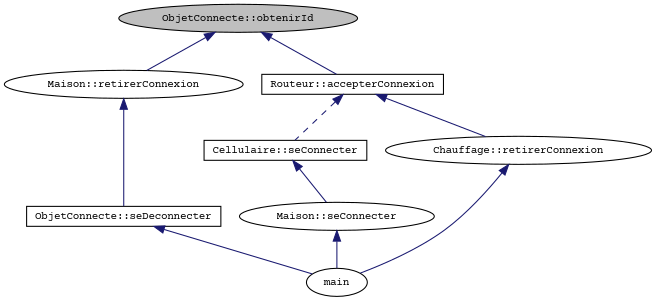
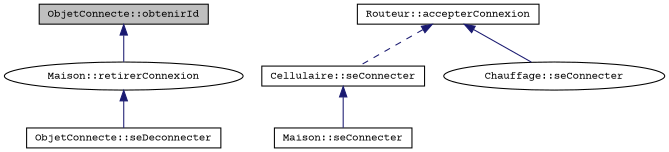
(238, 18) -> (124, 14)
(304, 56) -> none
(519, 150) -> (554, 76)
(337, 216) -> (343, 138)
(337, 282) -> none
